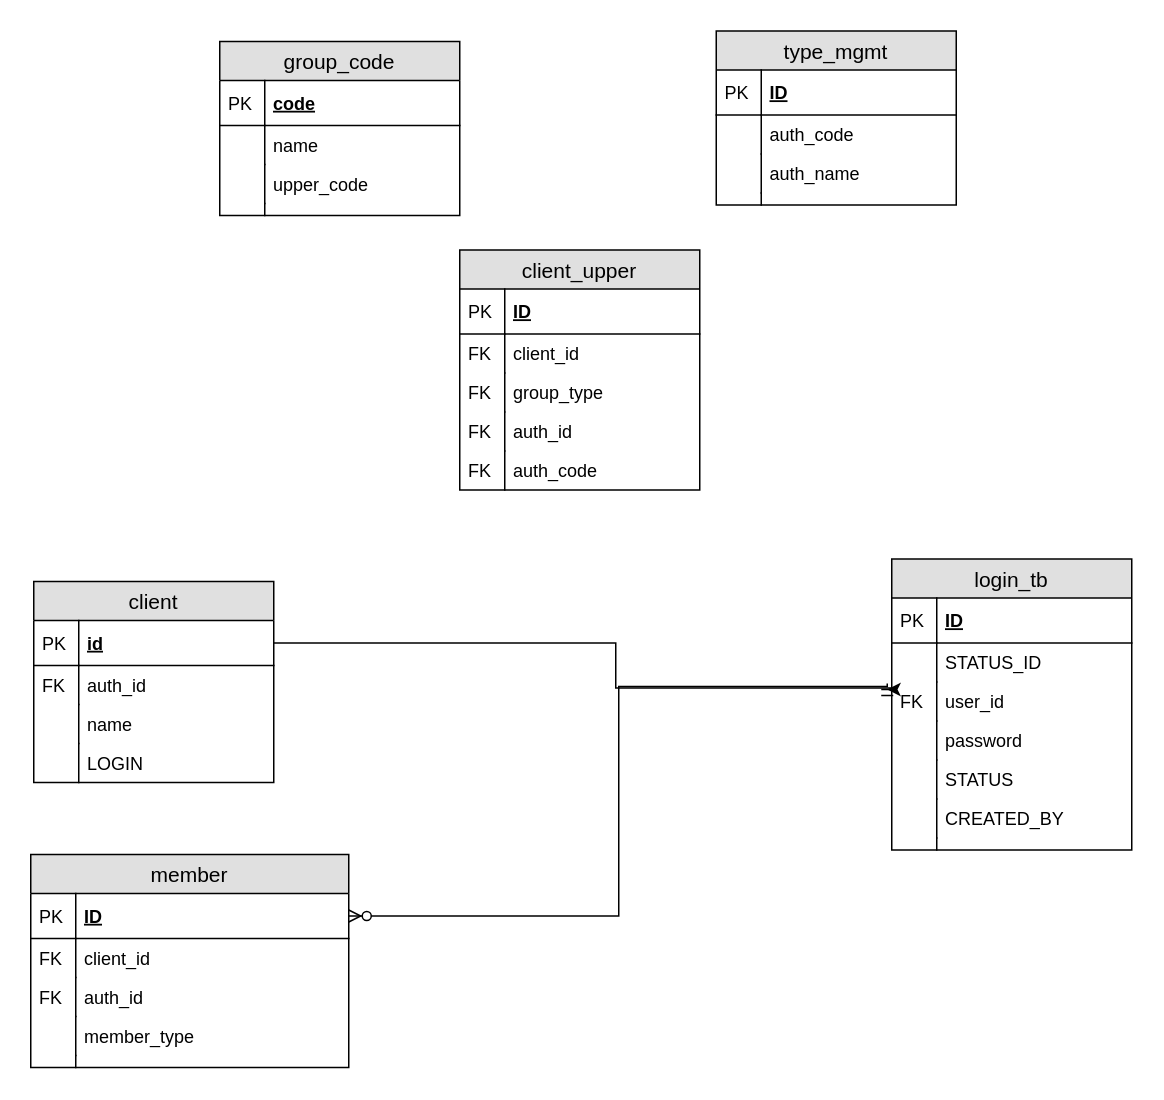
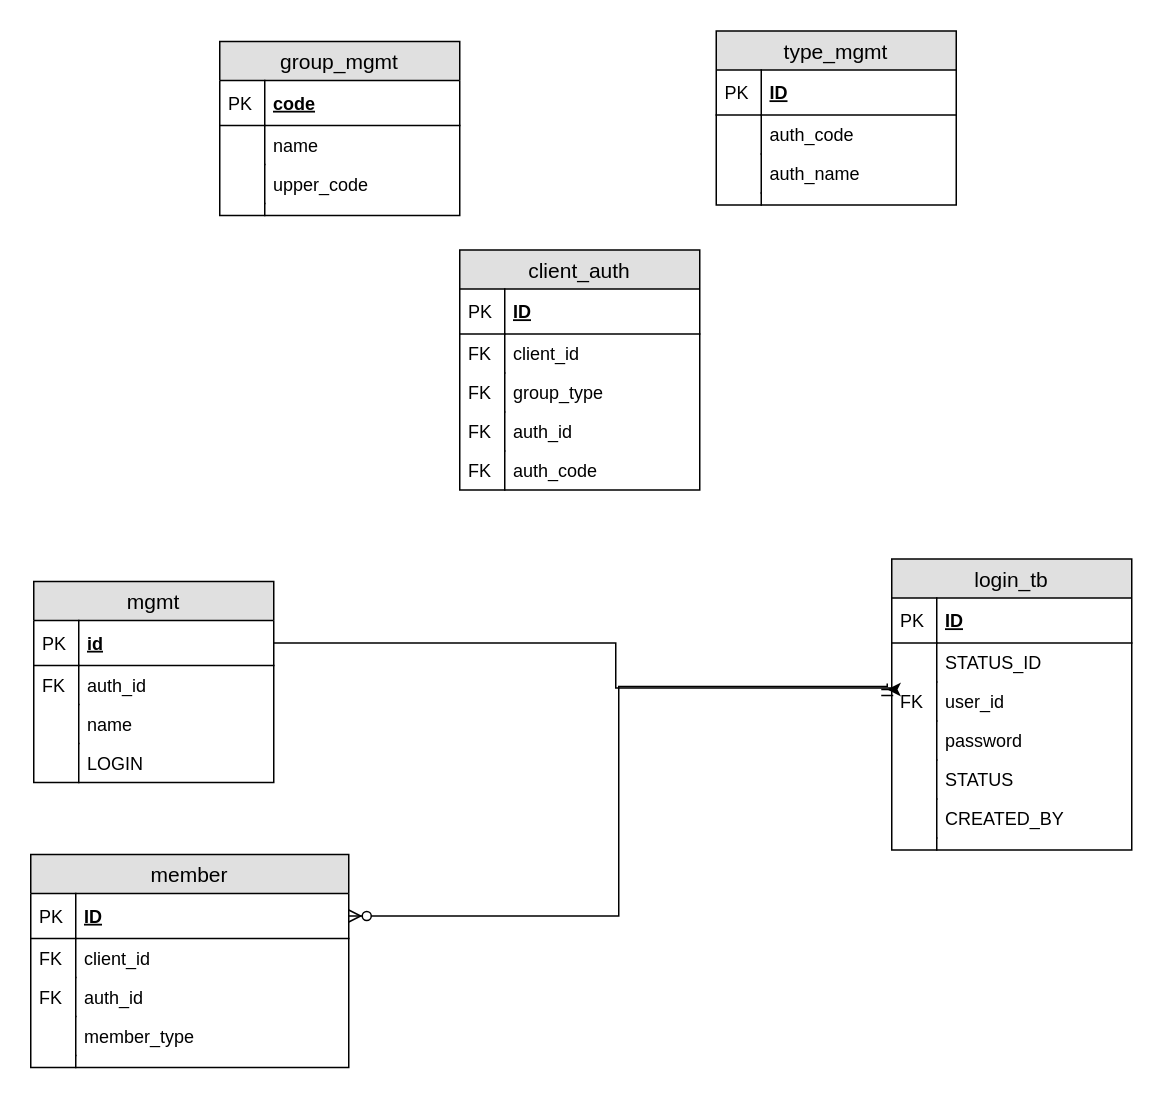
(339, 62) -> (339, 62)
(579, 271) -> (579, 271)
(153, 602) -> (153, 602)
